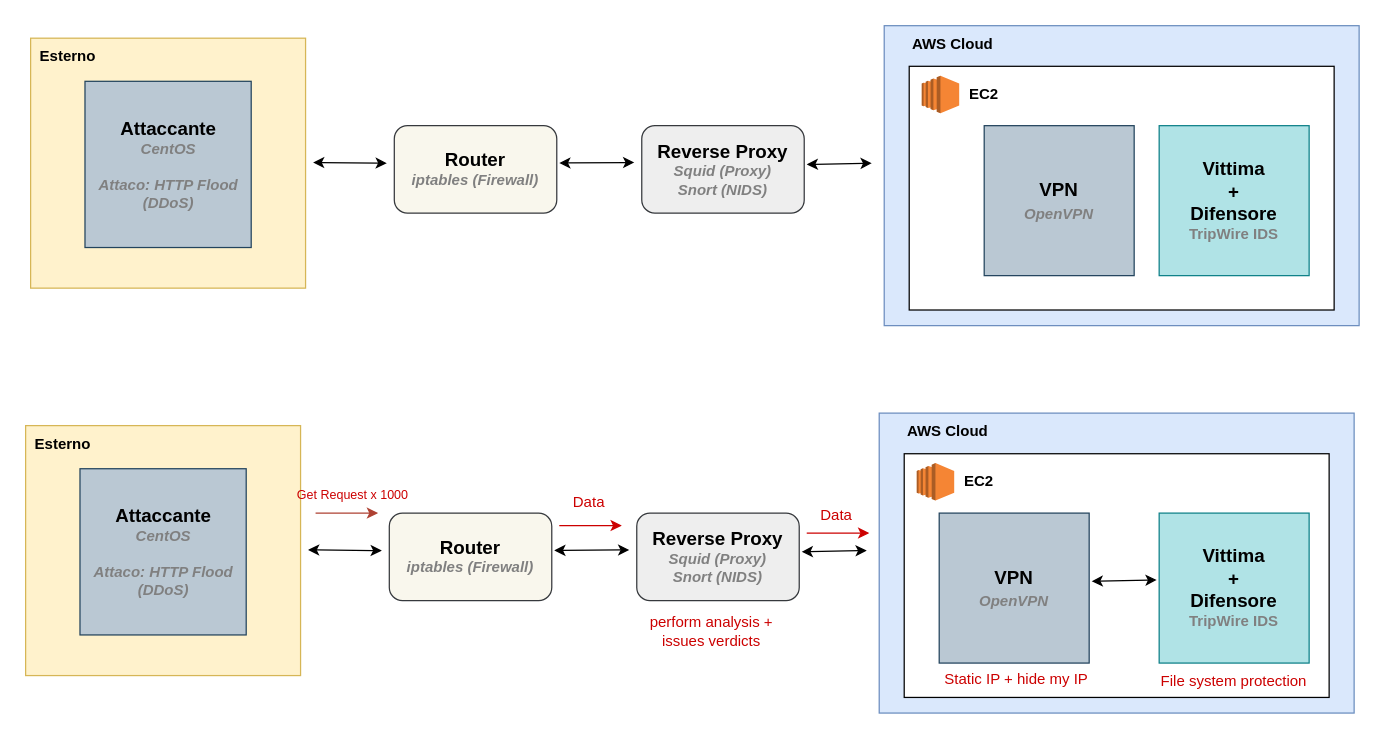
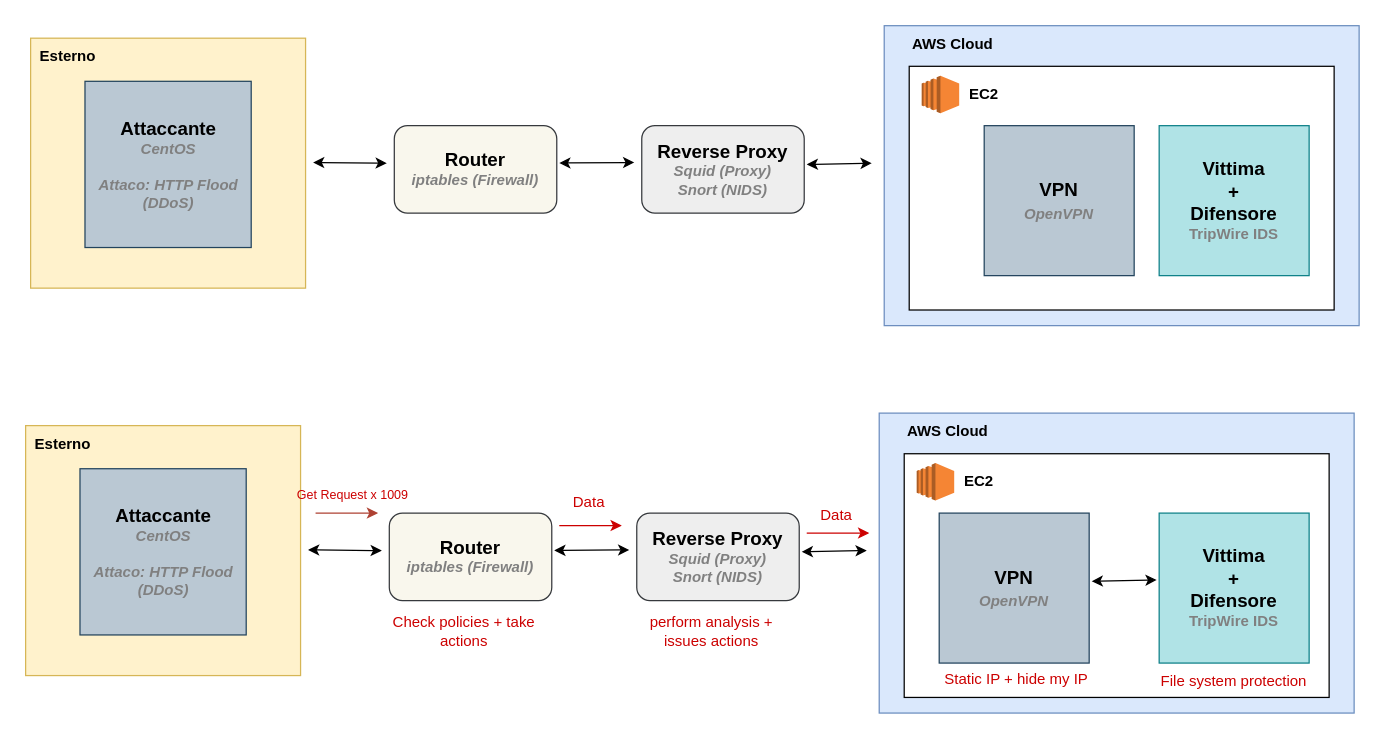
(353, 494) -> (353, 494)
none -> (464, 632)
(712, 632) -> (712, 632)
